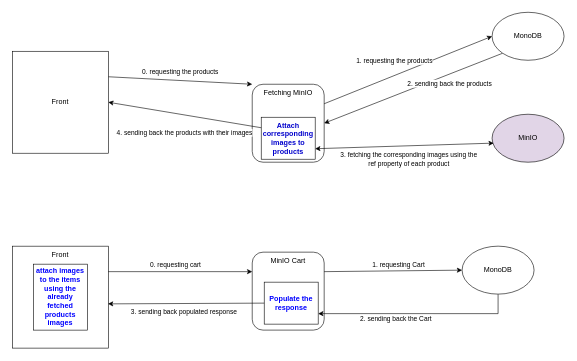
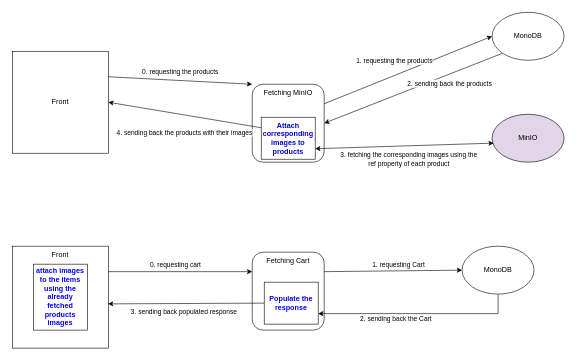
(288, 261) -> (288, 261)
